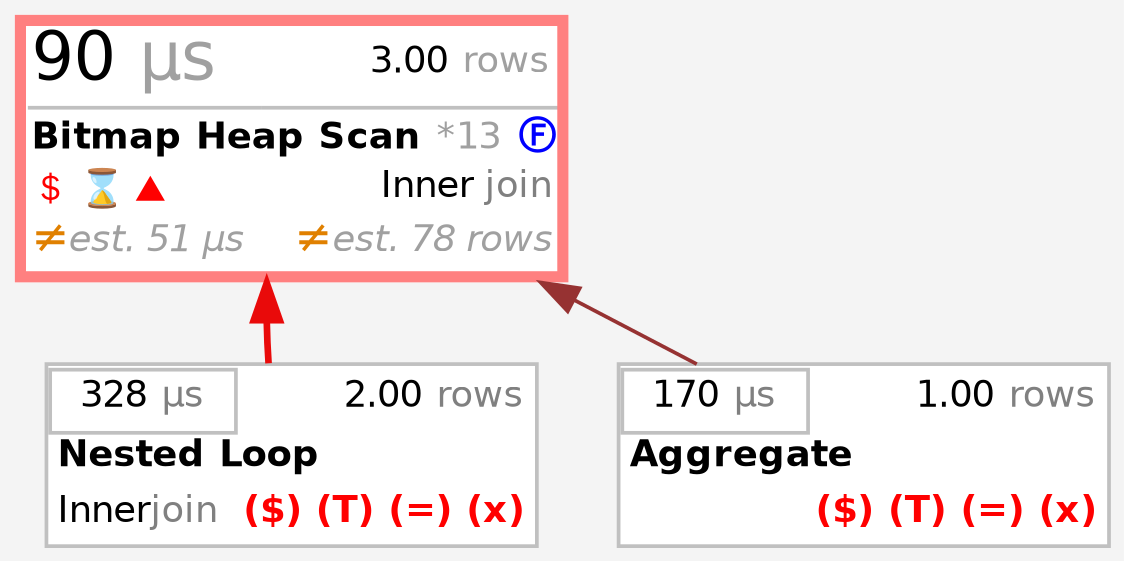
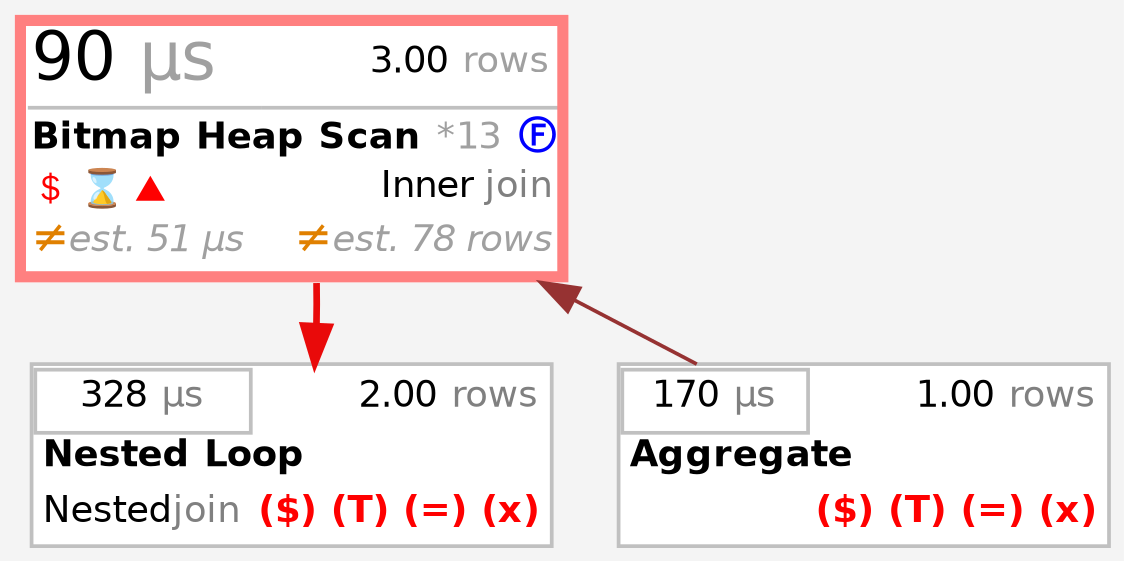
(267, 342) -> (317, 304)
(104, 511) -> (108, 511)
